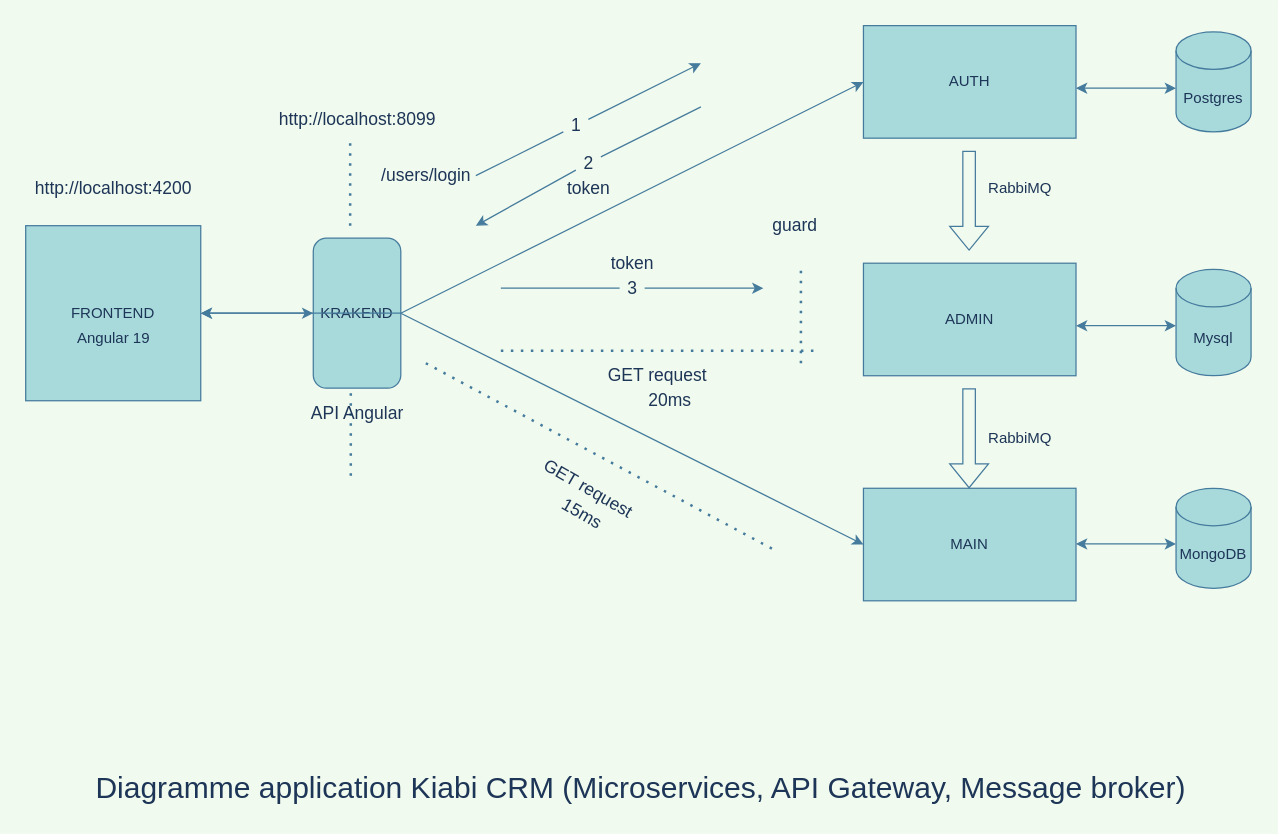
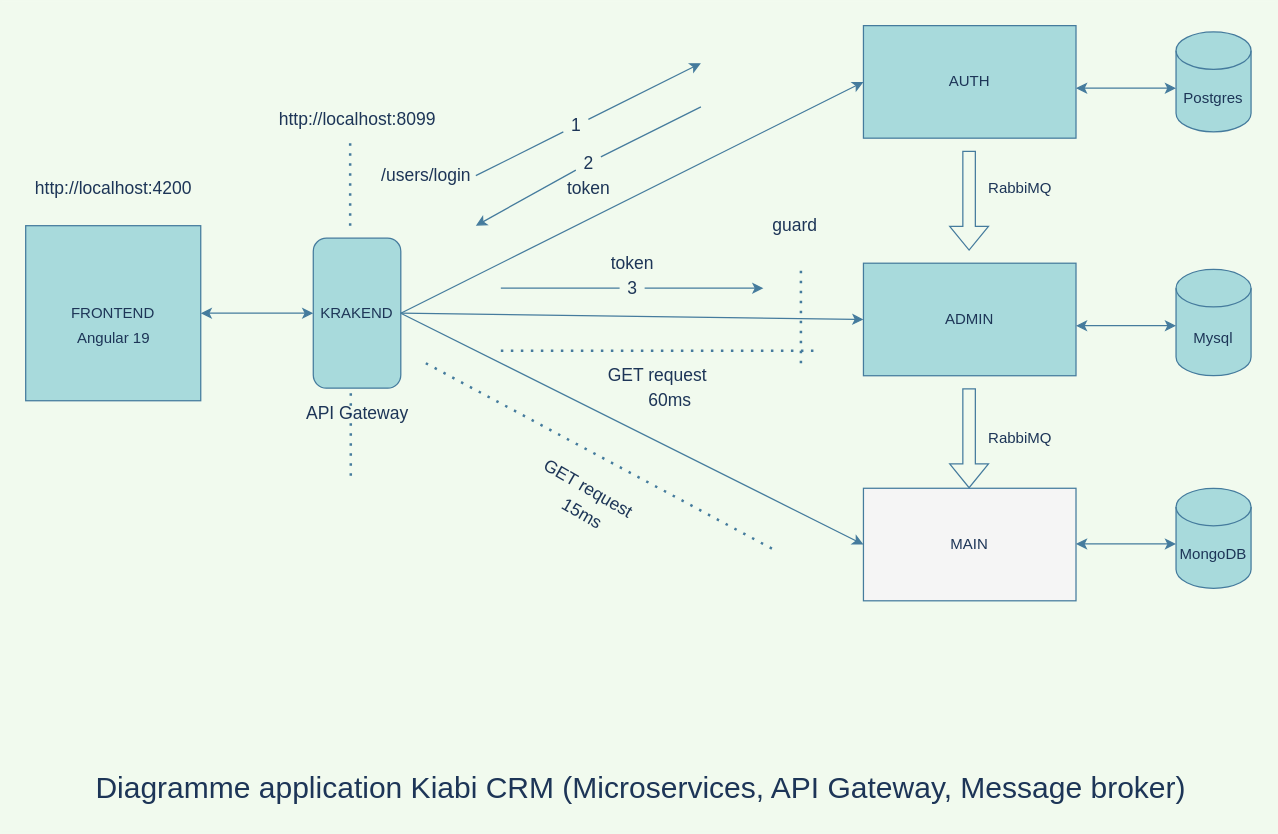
(354, 313) -> (630, 316)
(670, 401) -> (670, 401)
(358, 413) -> (358, 413)
(969, 544) -> (969, 544)
